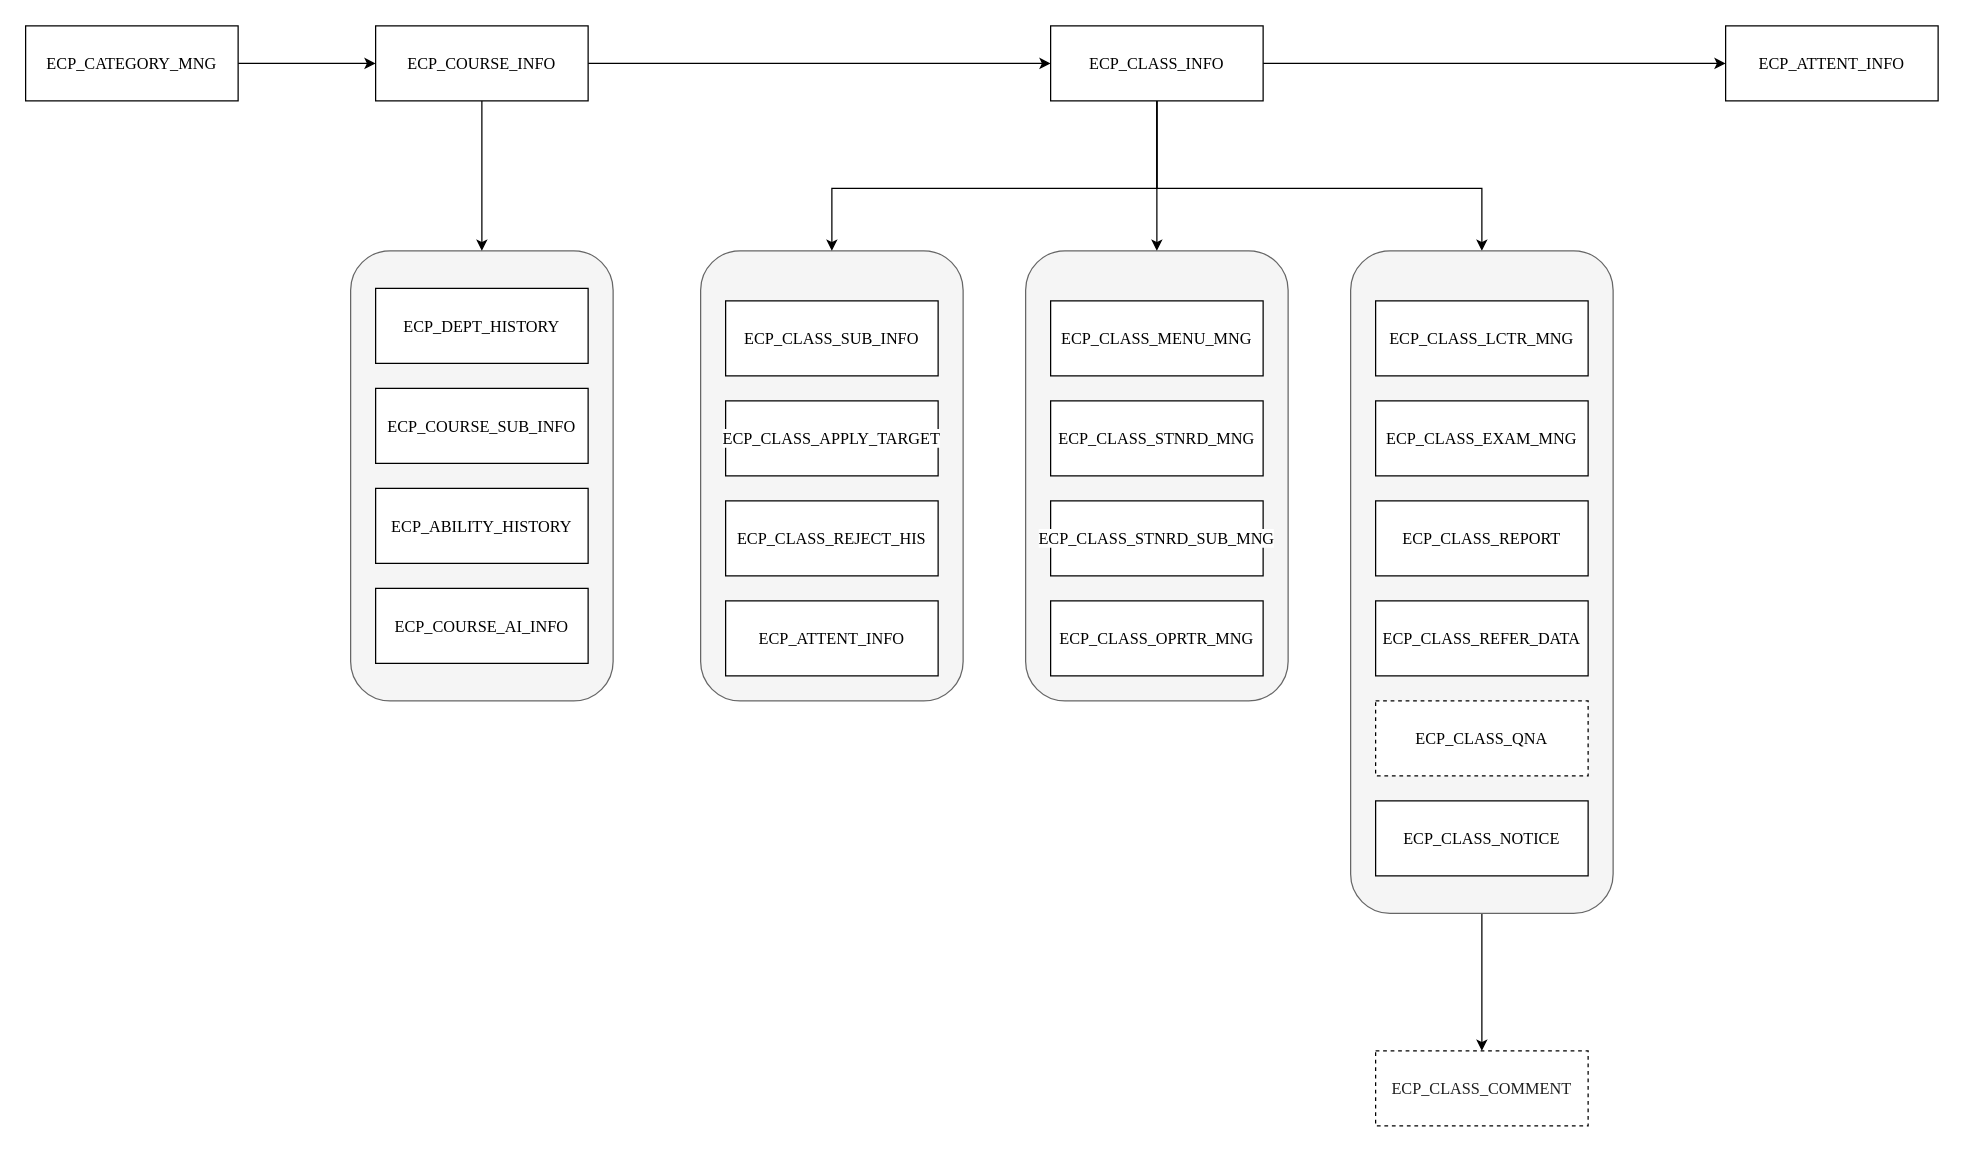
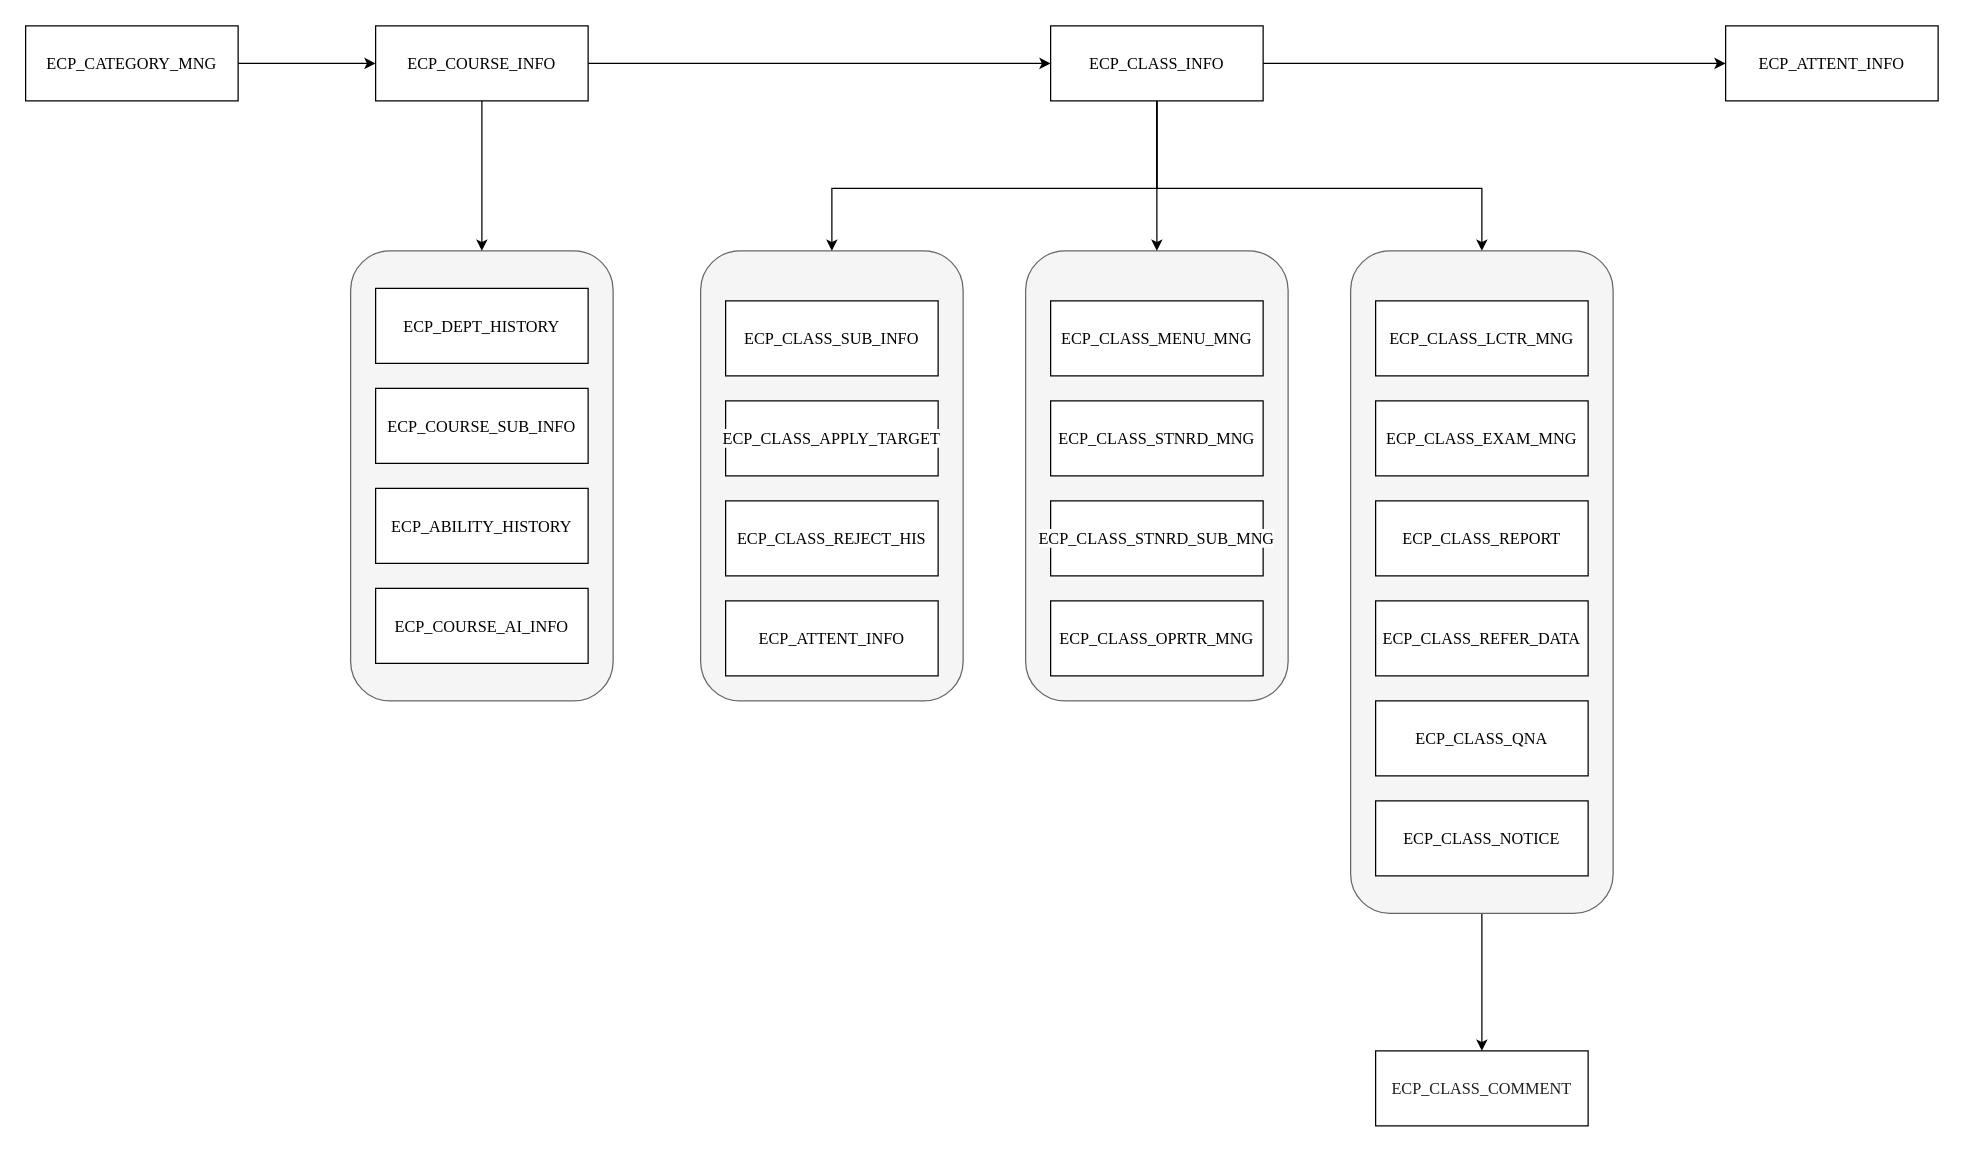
(1482, 738) -> (1482, 738)
(1482, 1088) -> (1482, 1088)
